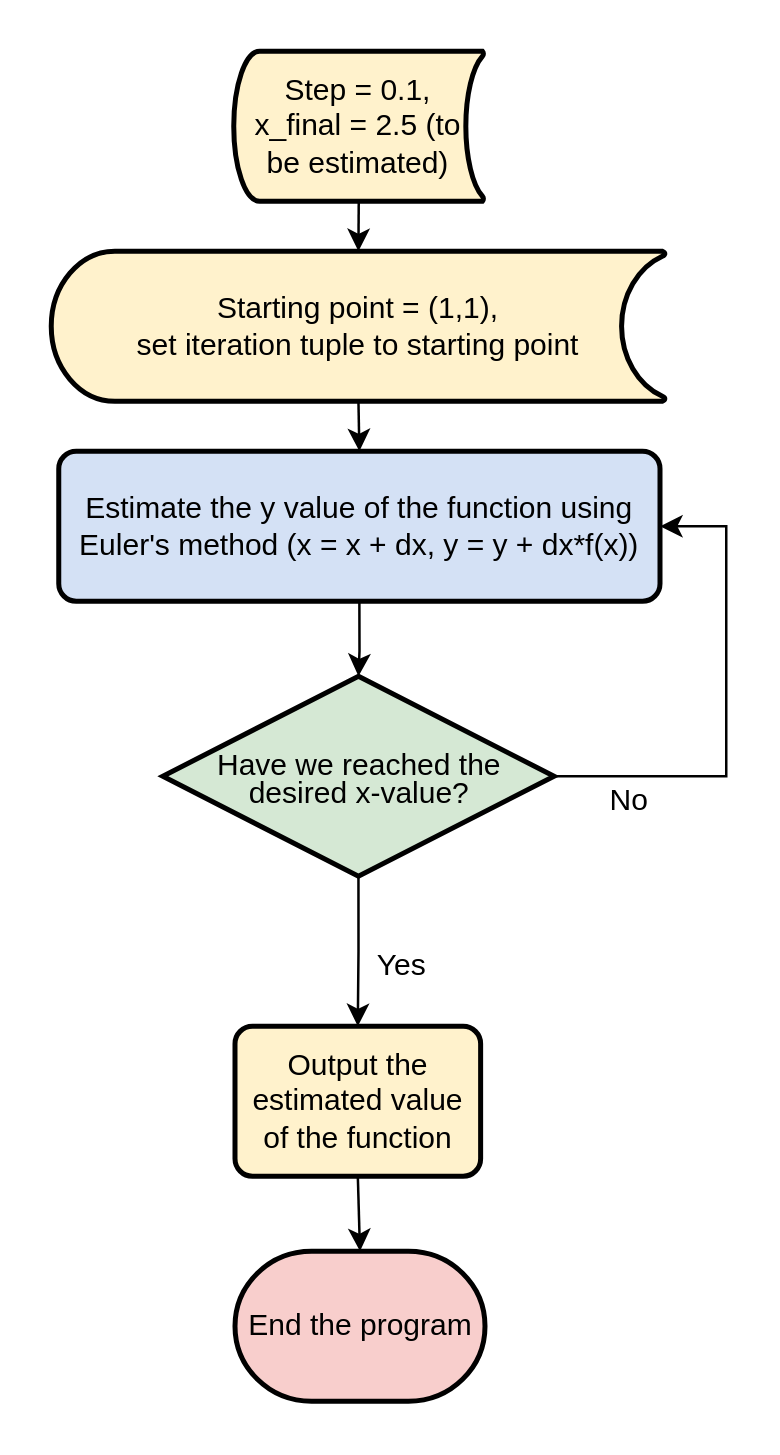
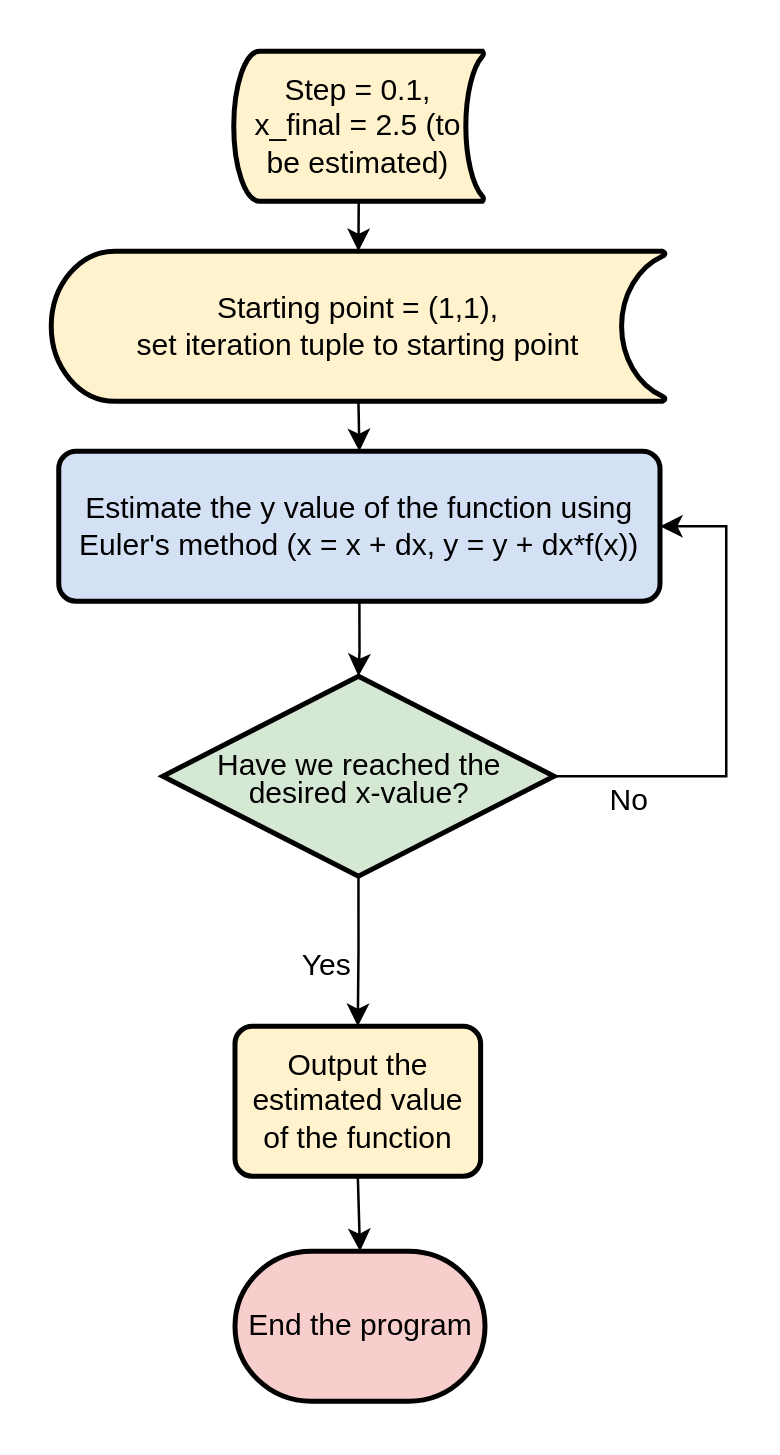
(401, 966) -> (326, 966)
